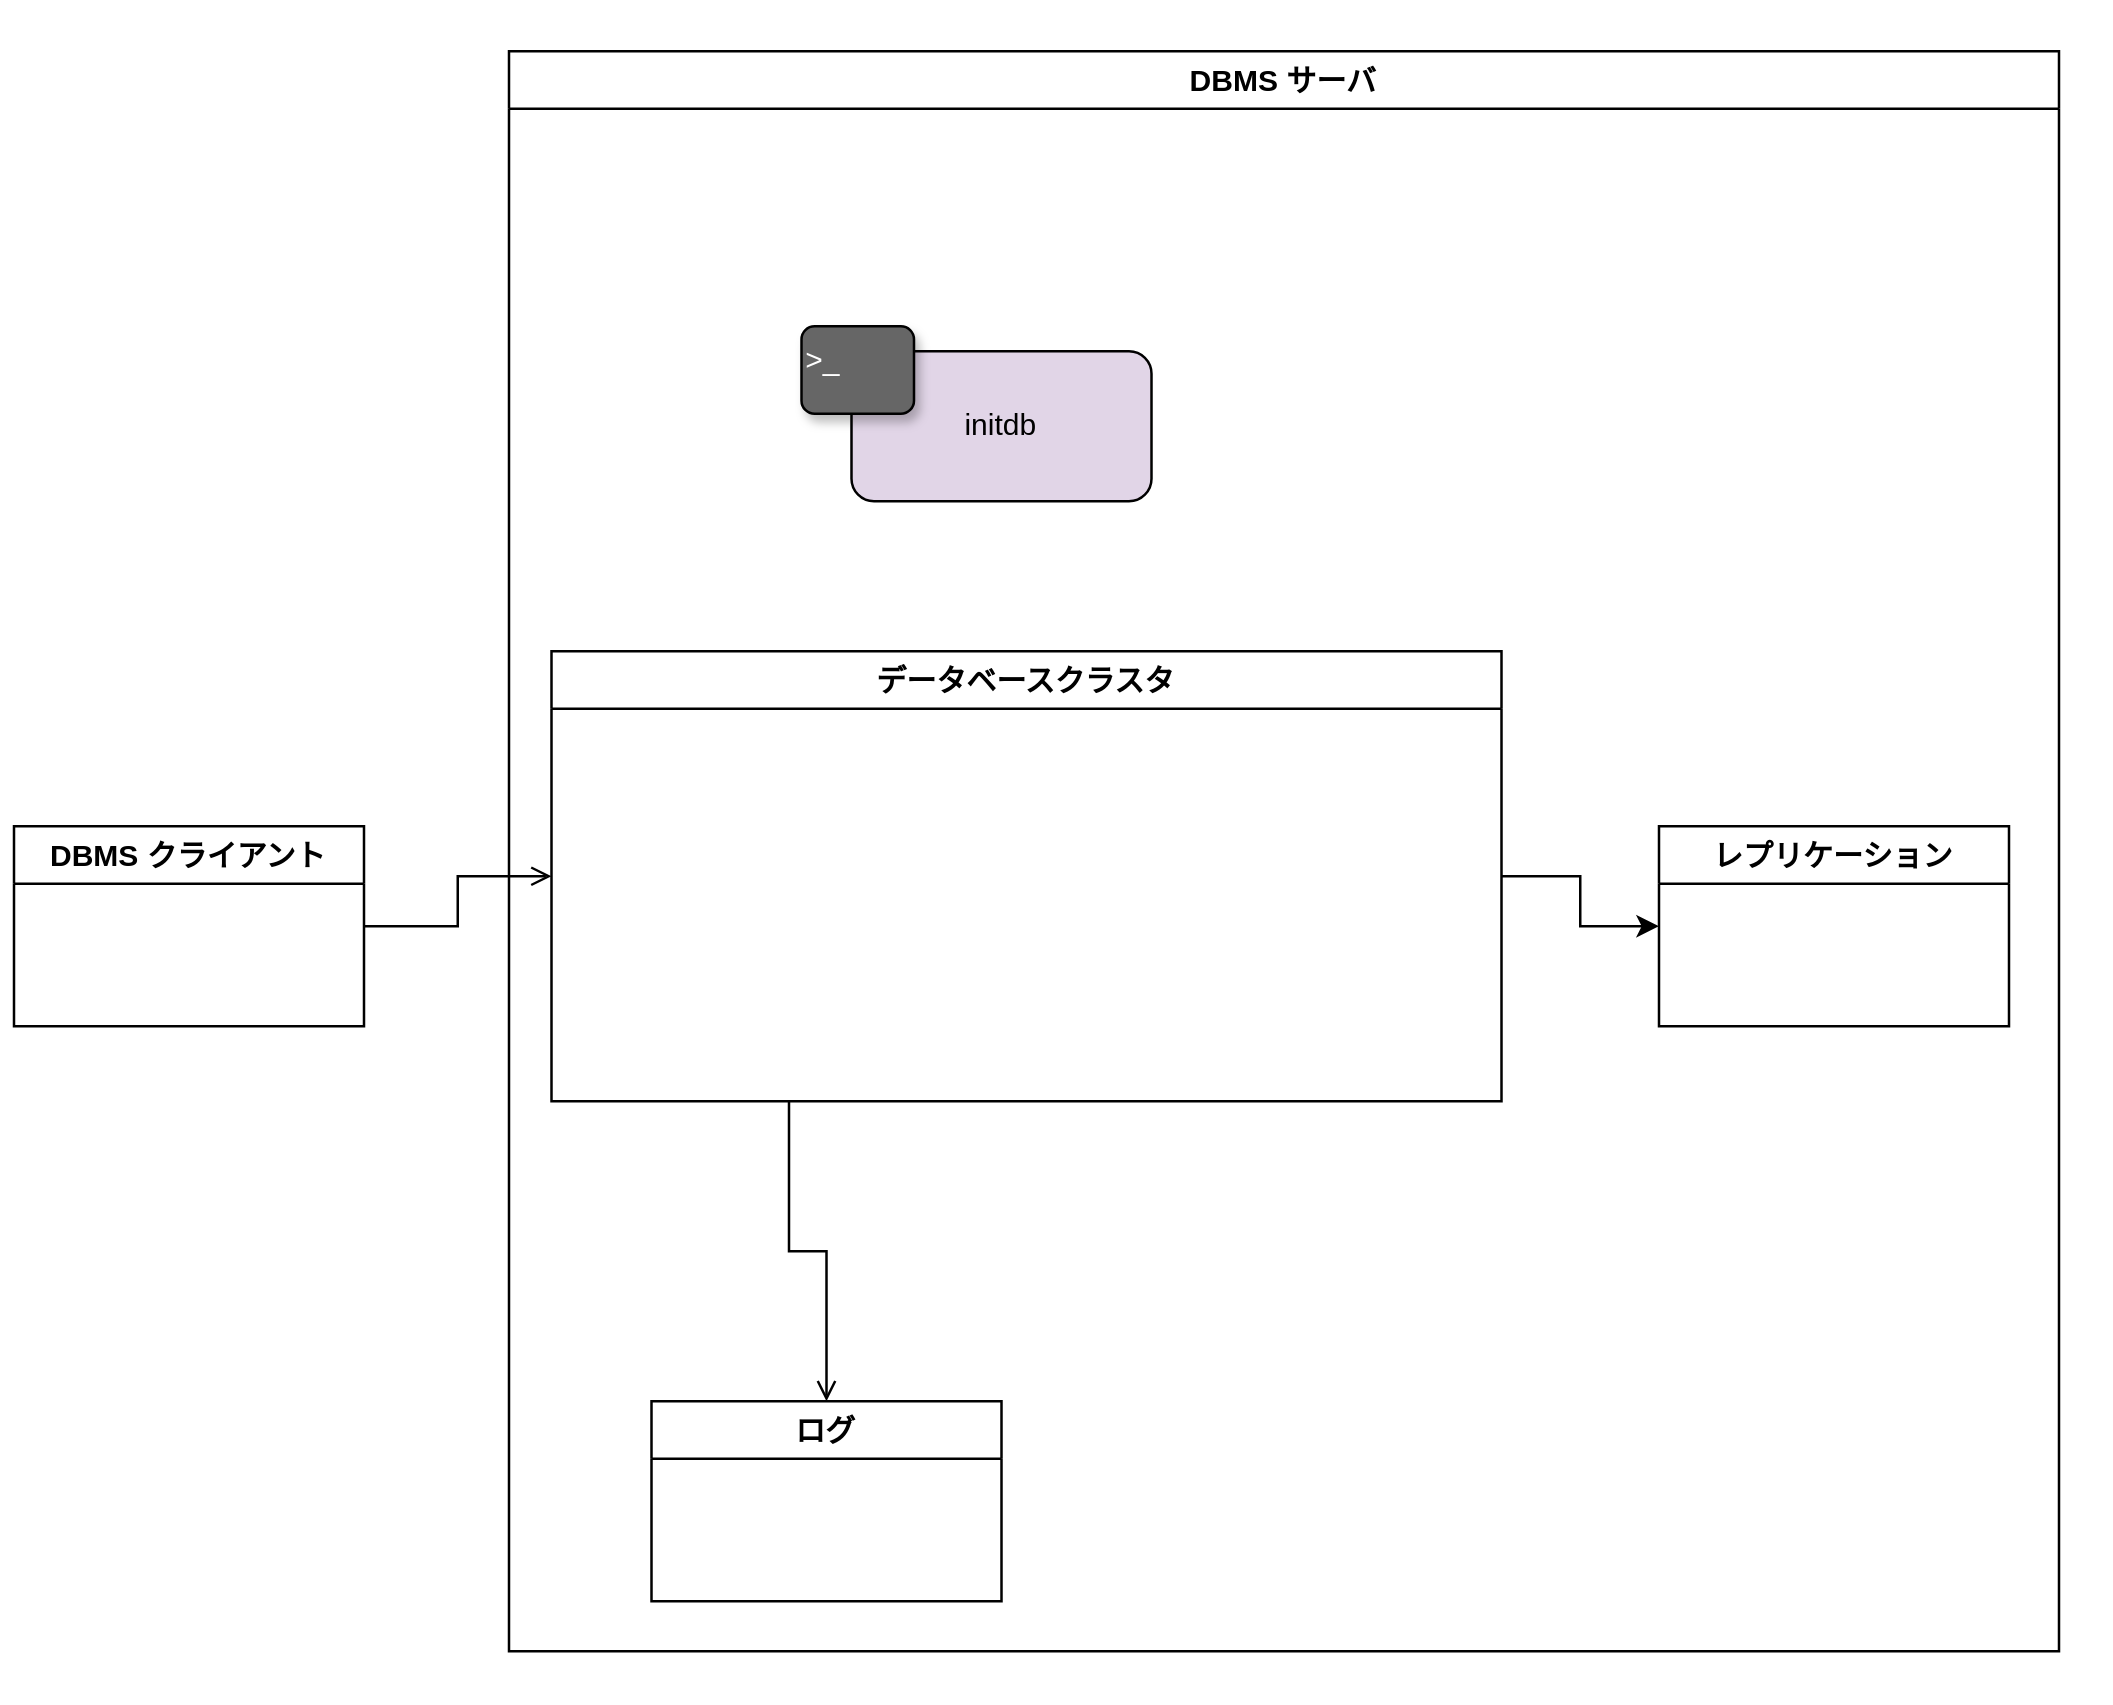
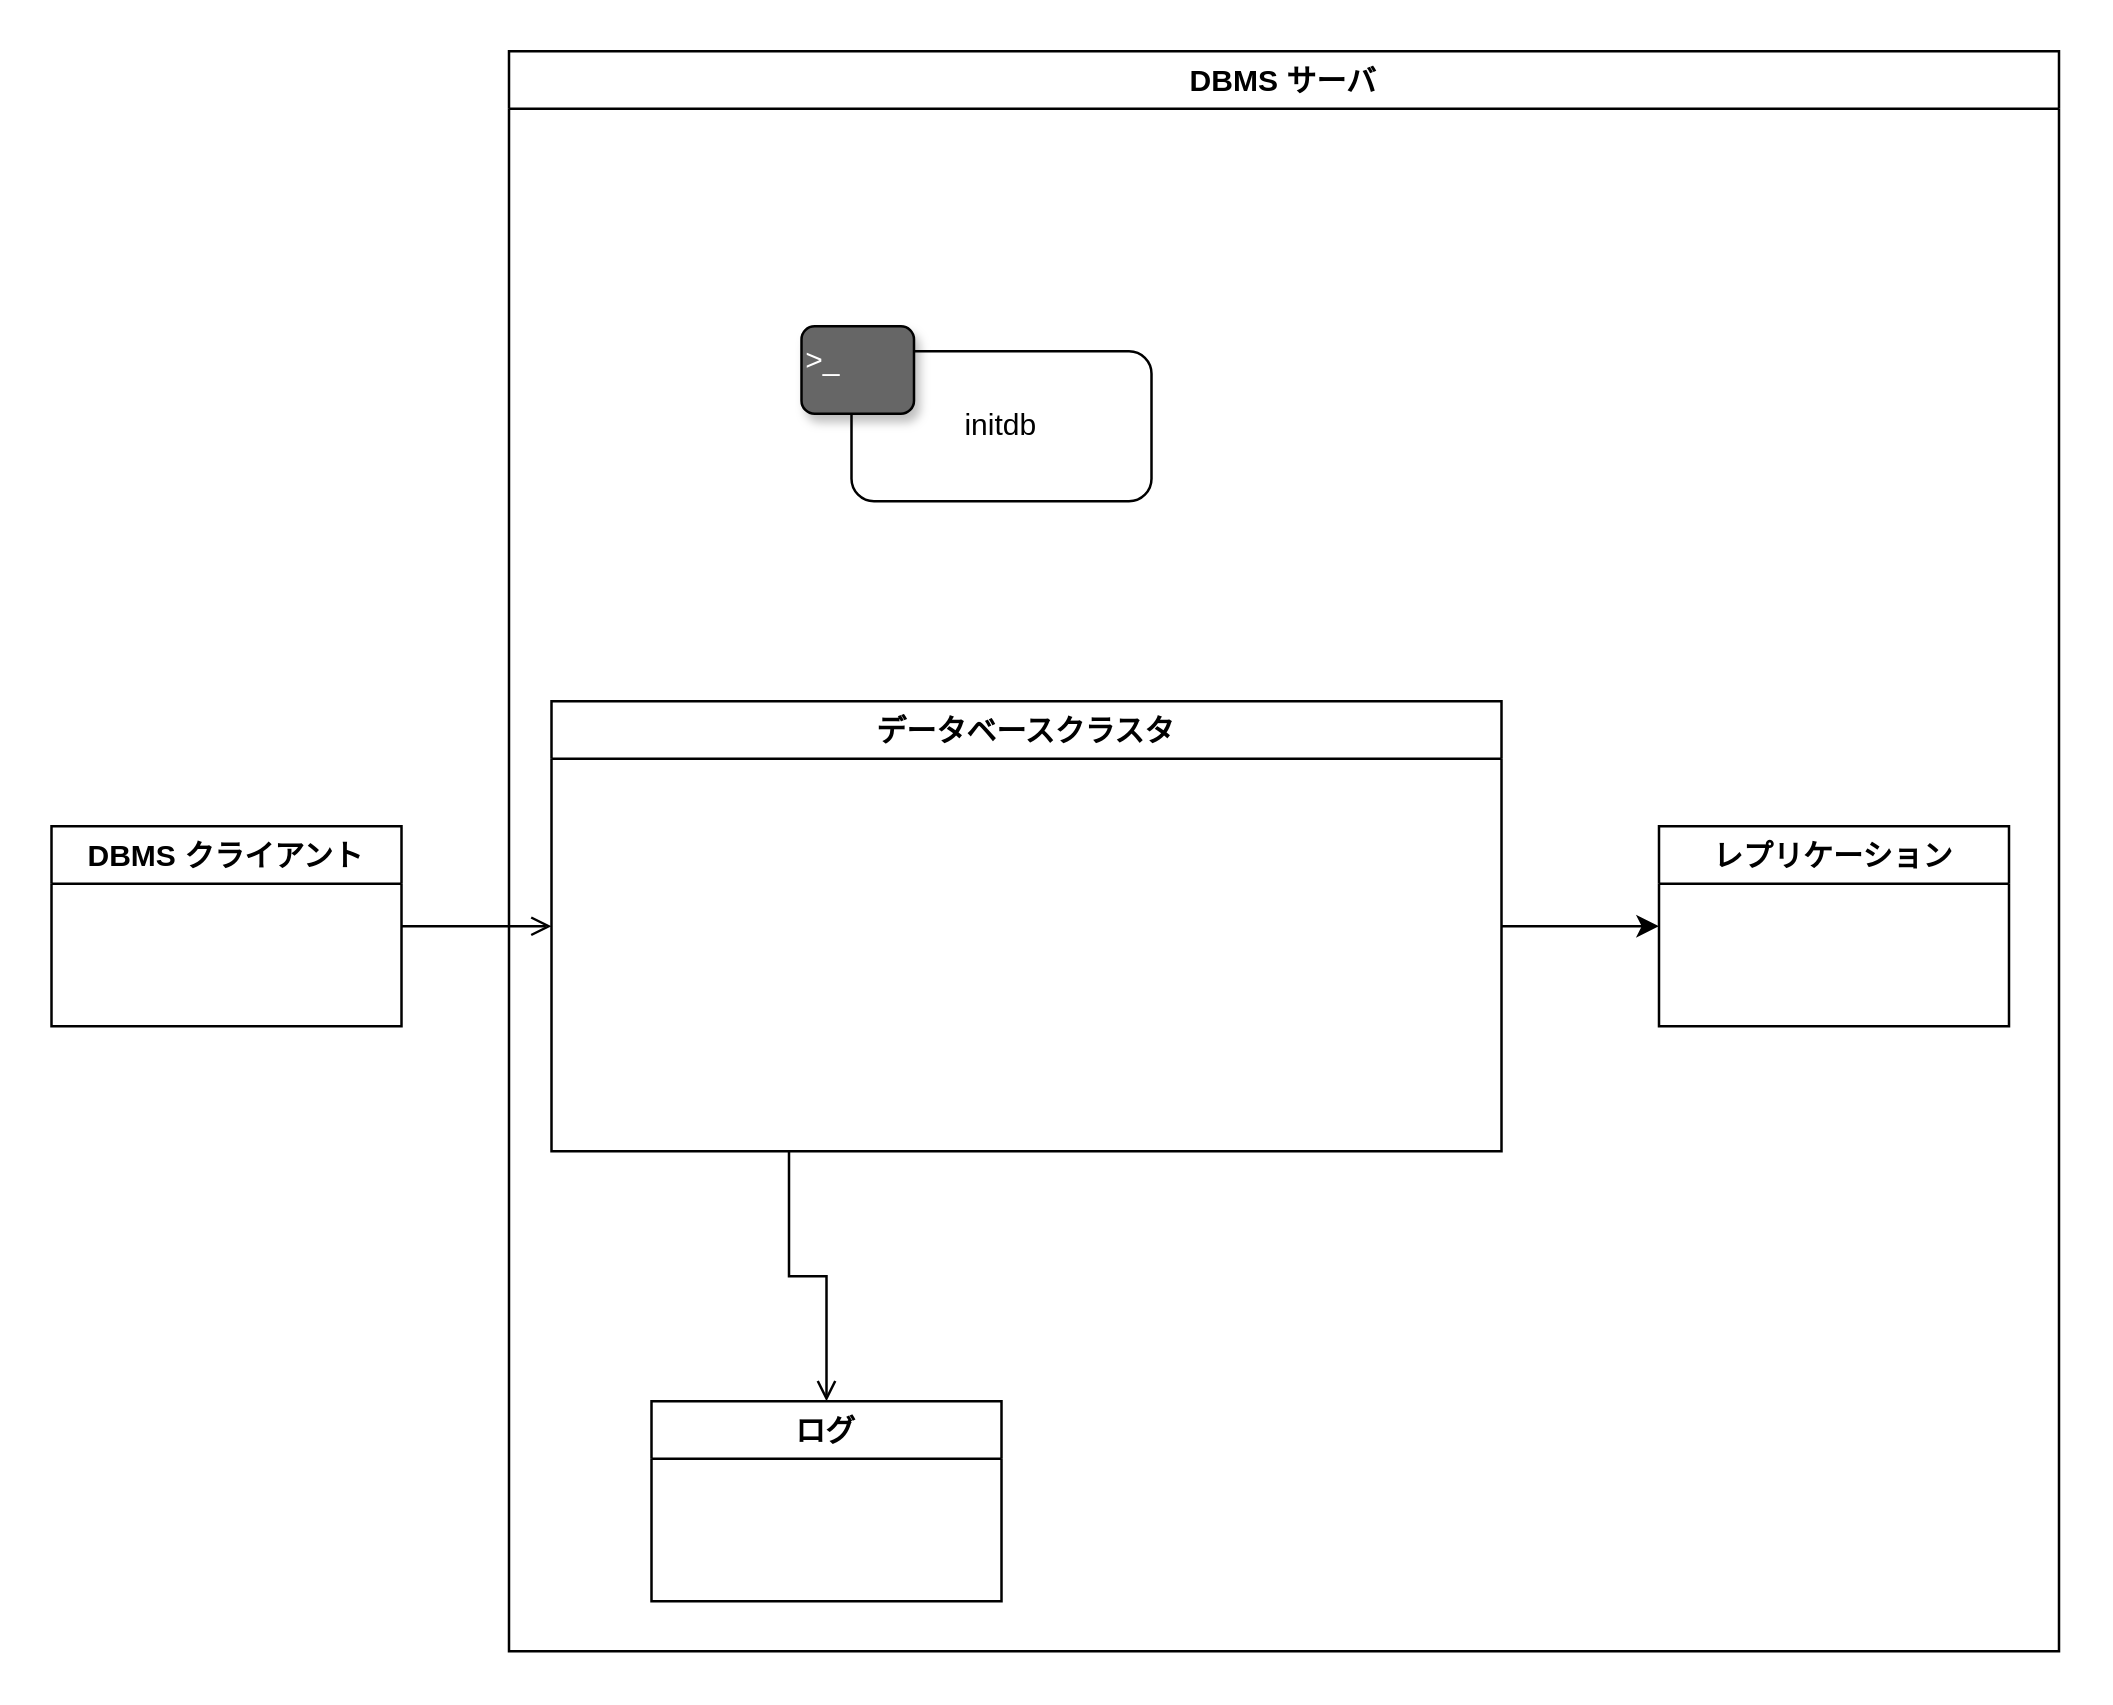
(1001, 426) -> (1001, 426)
(1026, 876) -> (1026, 926)
(189, 926) -> (226, 926)
